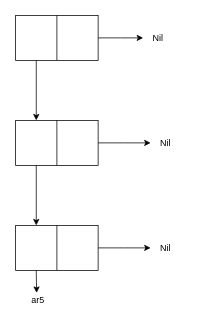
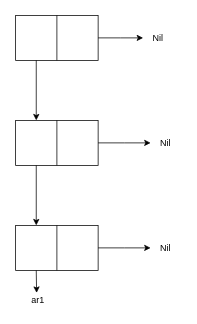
(38, 300) -> (38, 300)
